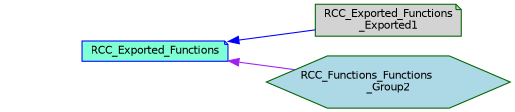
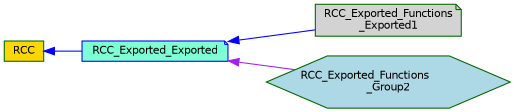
none -> (24, 51)
(155, 51) -> (155, 51)
(388, 82) -> (388, 82)
